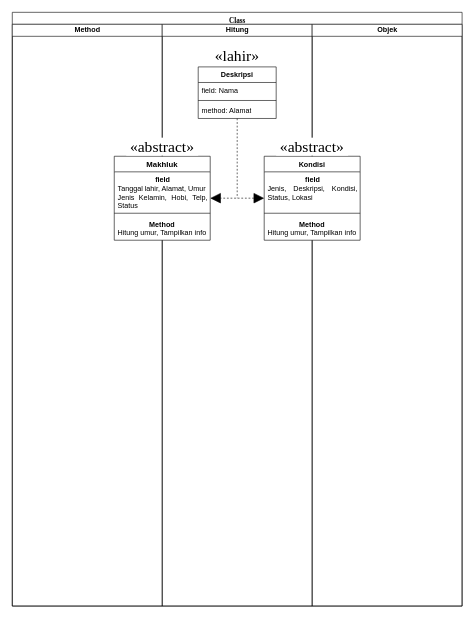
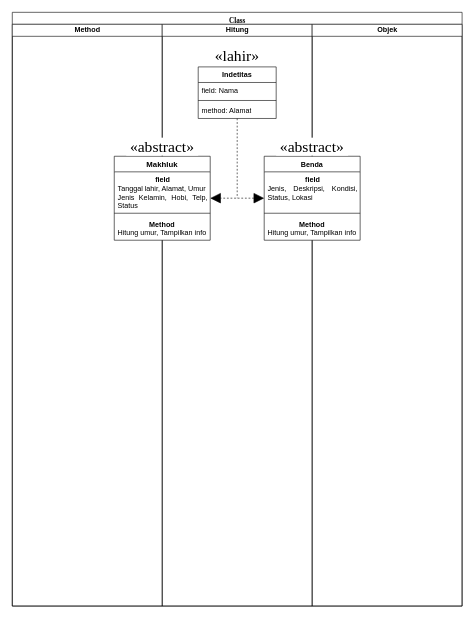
(237, 75) -> (237, 75)
(312, 165) -> (312, 165)
